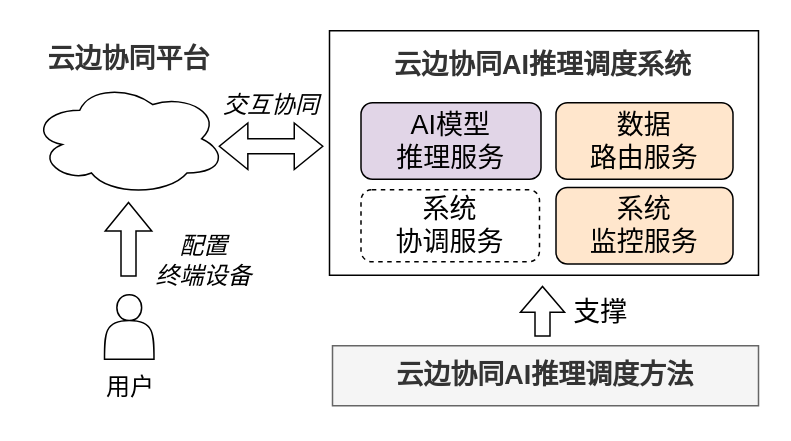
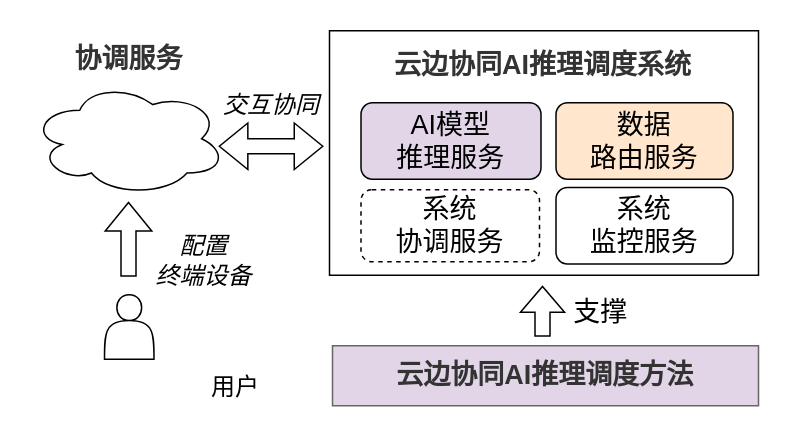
(129, 59) -> (129, 59)
(644, 226) -> (644, 226)
(545, 376) -> (545, 376)
(129, 386) -> (234, 386)
